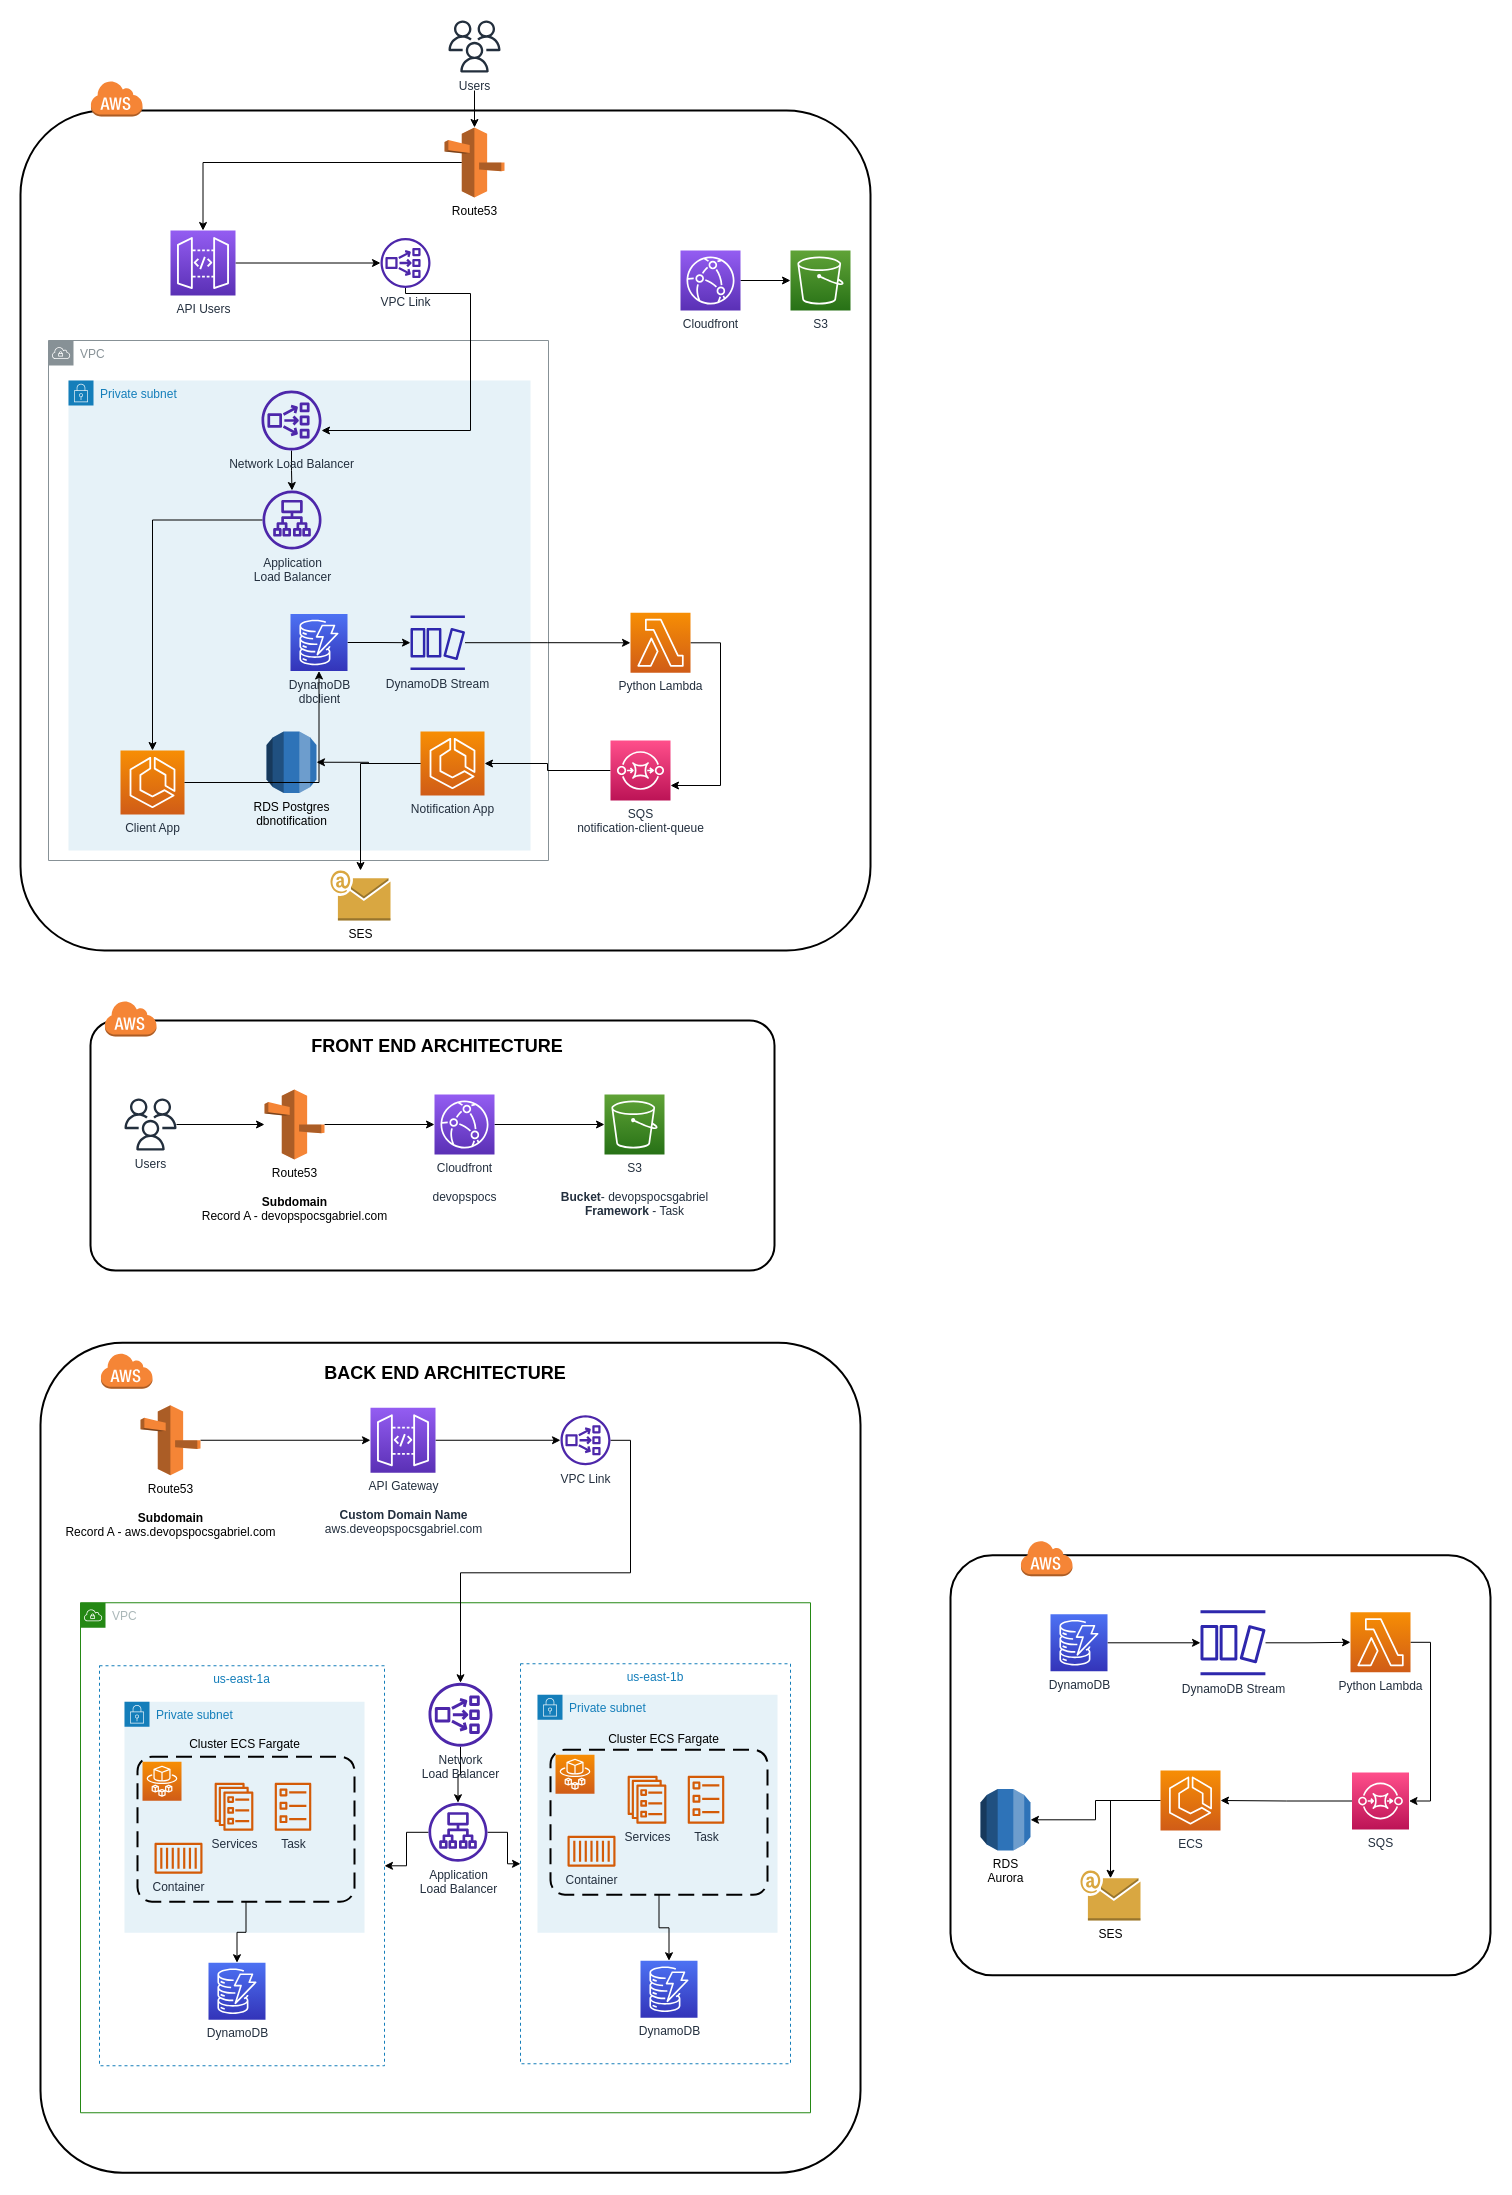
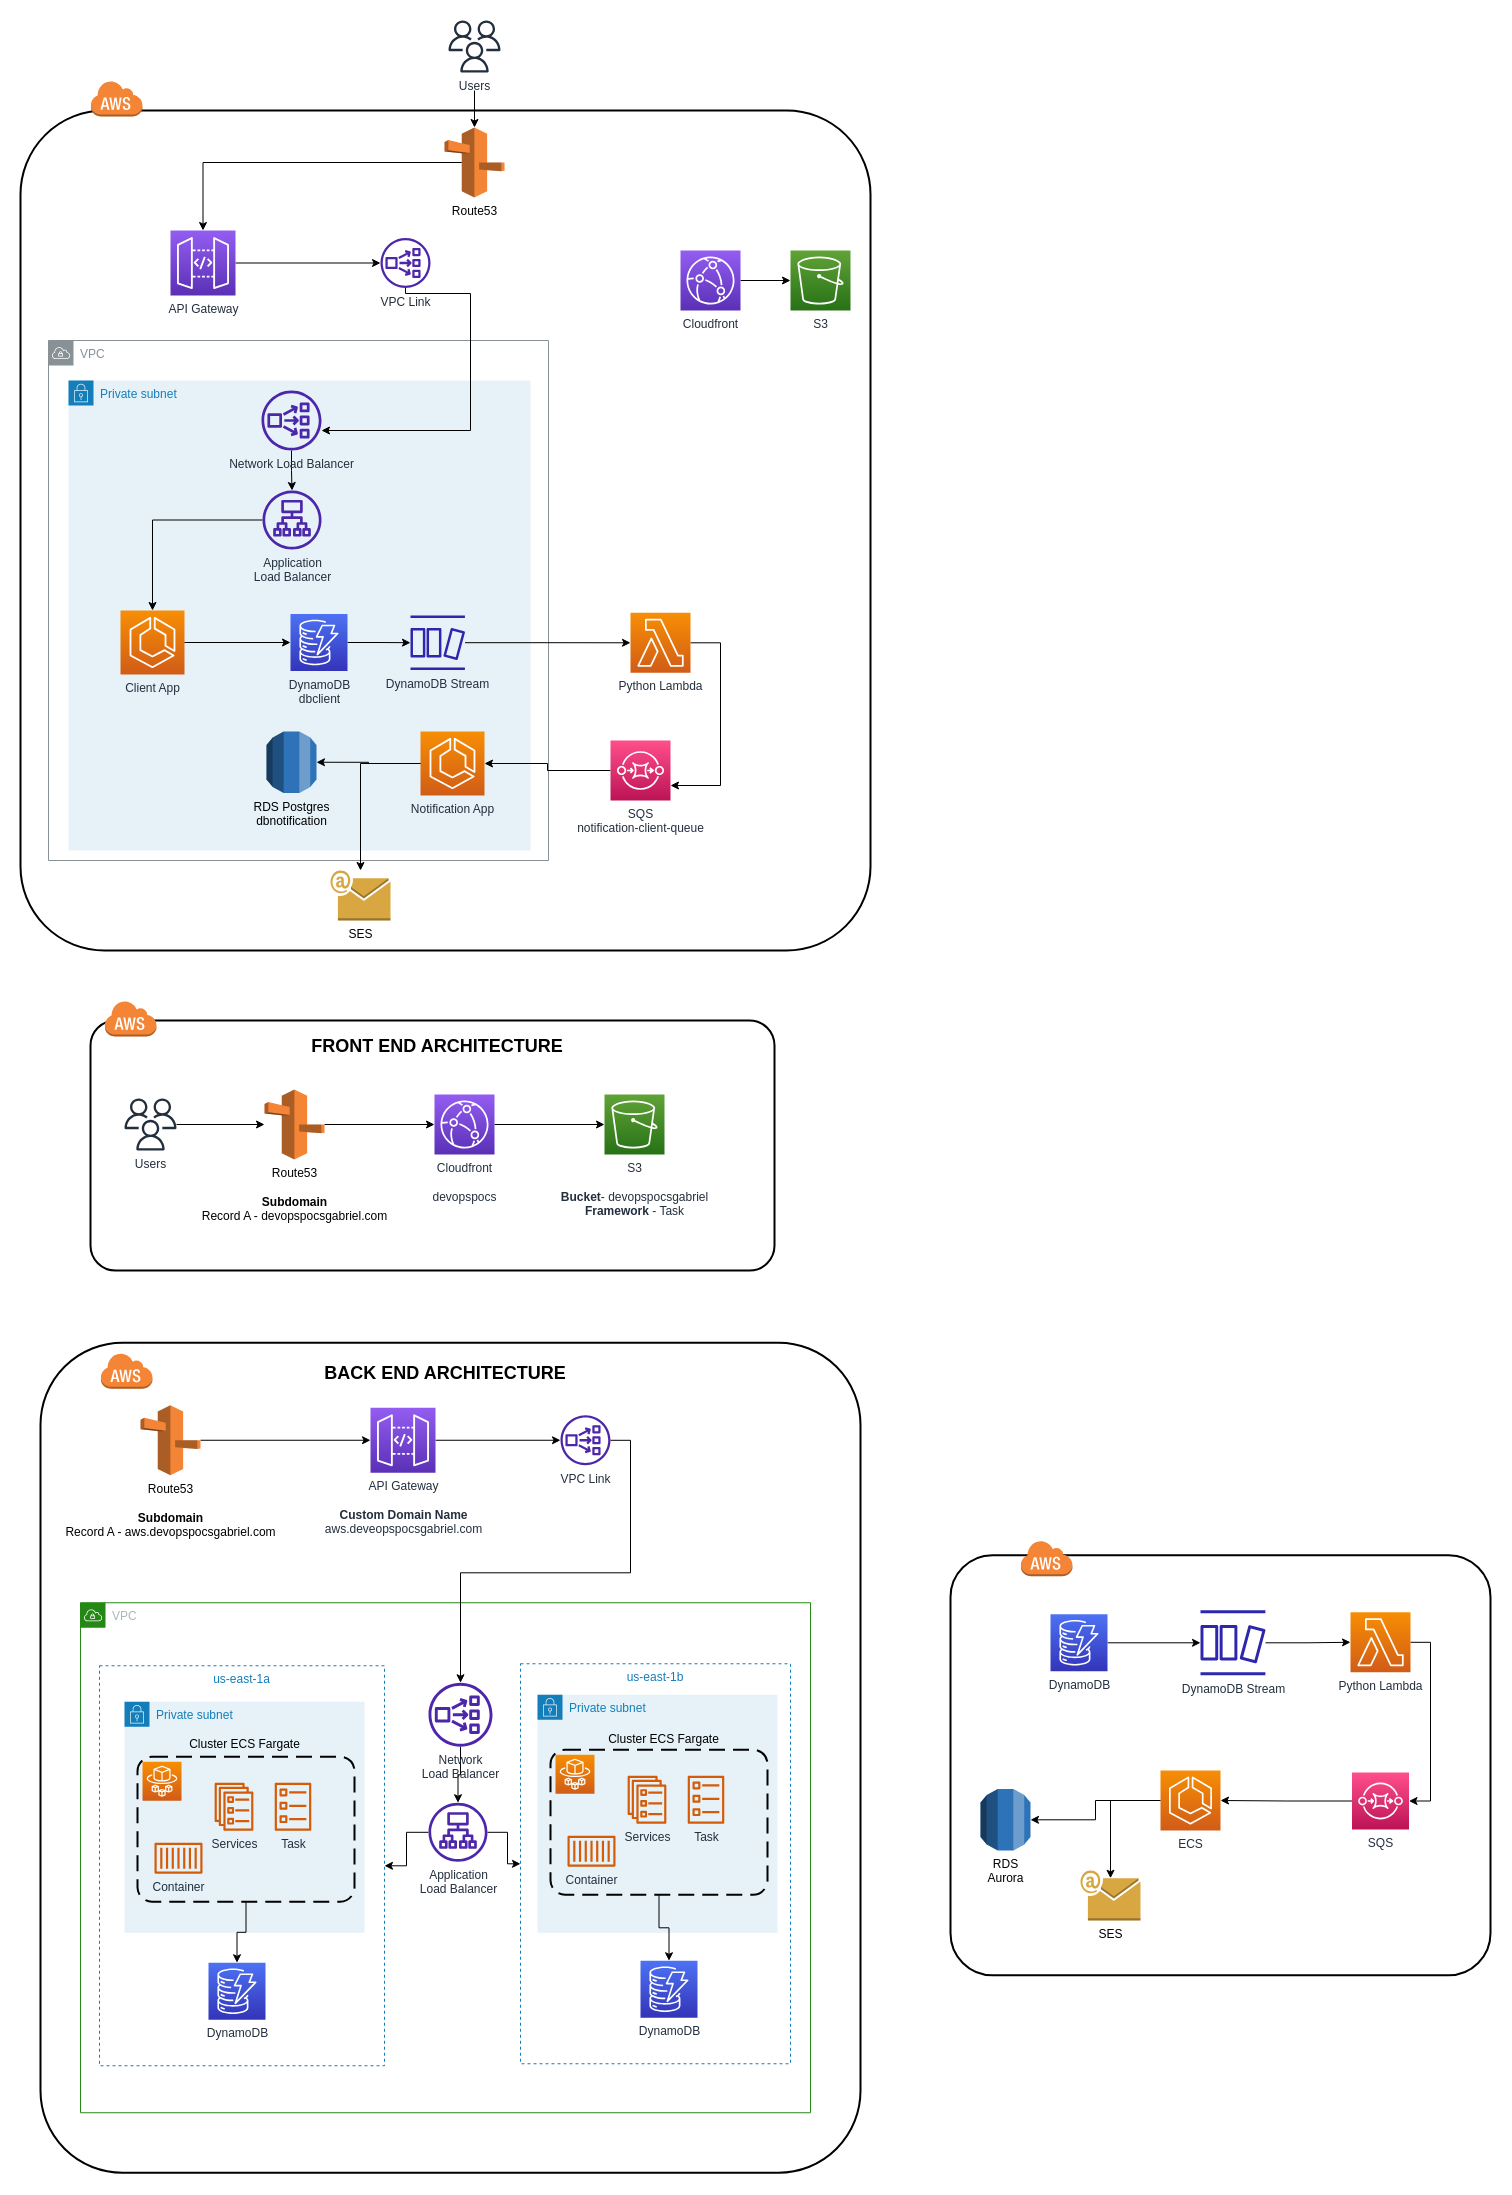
(204, 310) -> (204, 310)
(153, 783) -> (153, 643)
